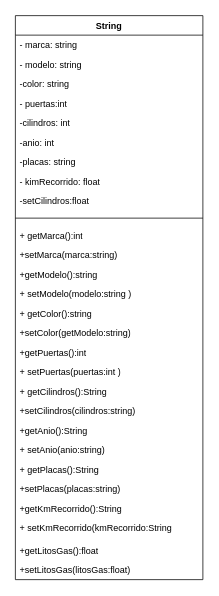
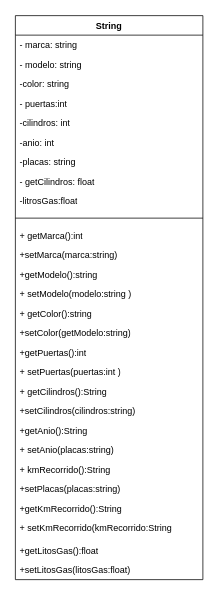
(66, 182) -> (65, 182)
(62, 202) -> (56, 202)
(69, 451) -> (75, 451)
(66, 470) -> (71, 470)
